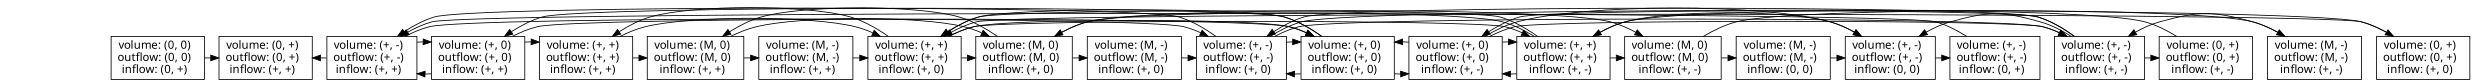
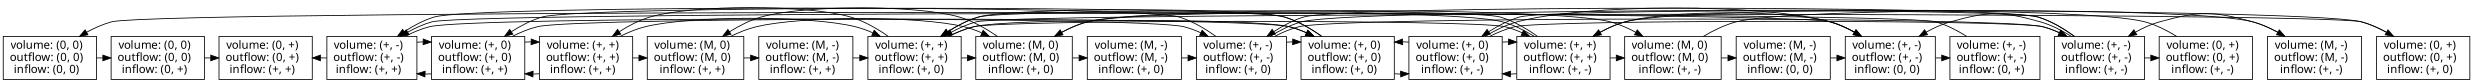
none -> (50, 58)
none -> (536, 74)
(1298, 74) -> none
